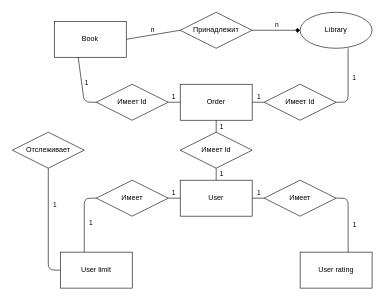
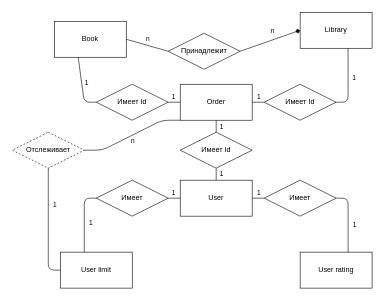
(216, 30) -> (204, 51)
(336, 30) -> (336, 30)
none -> (133, 135)
(48, 150) -> (48, 150)
